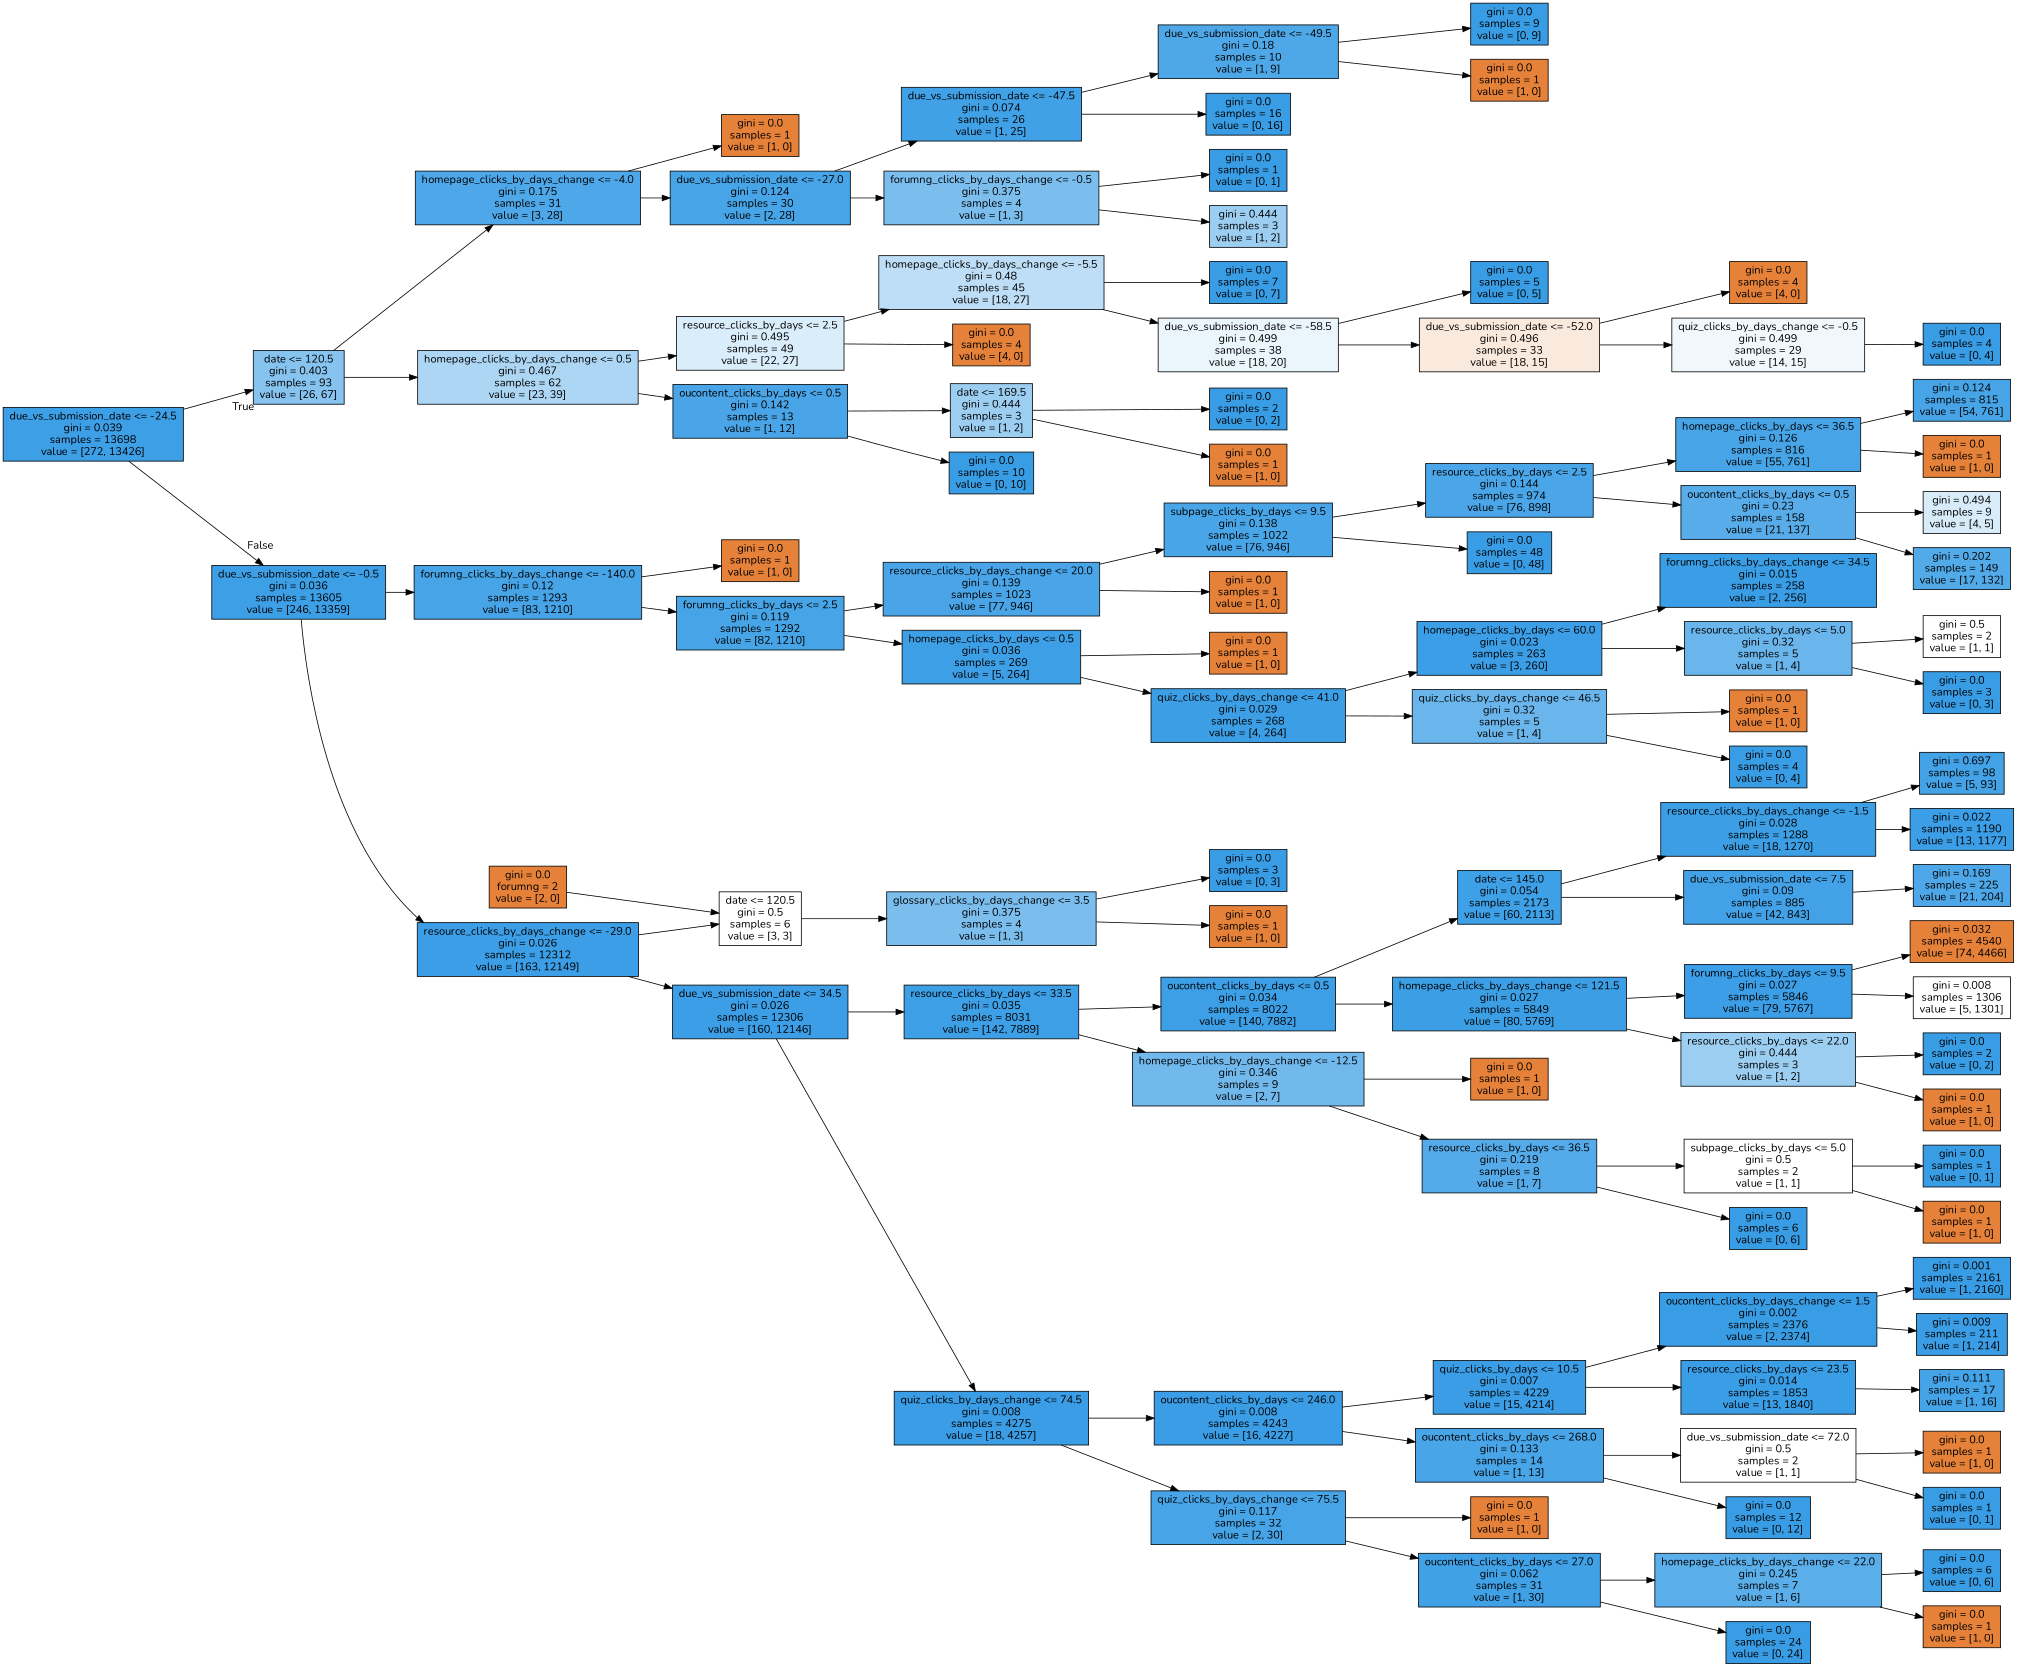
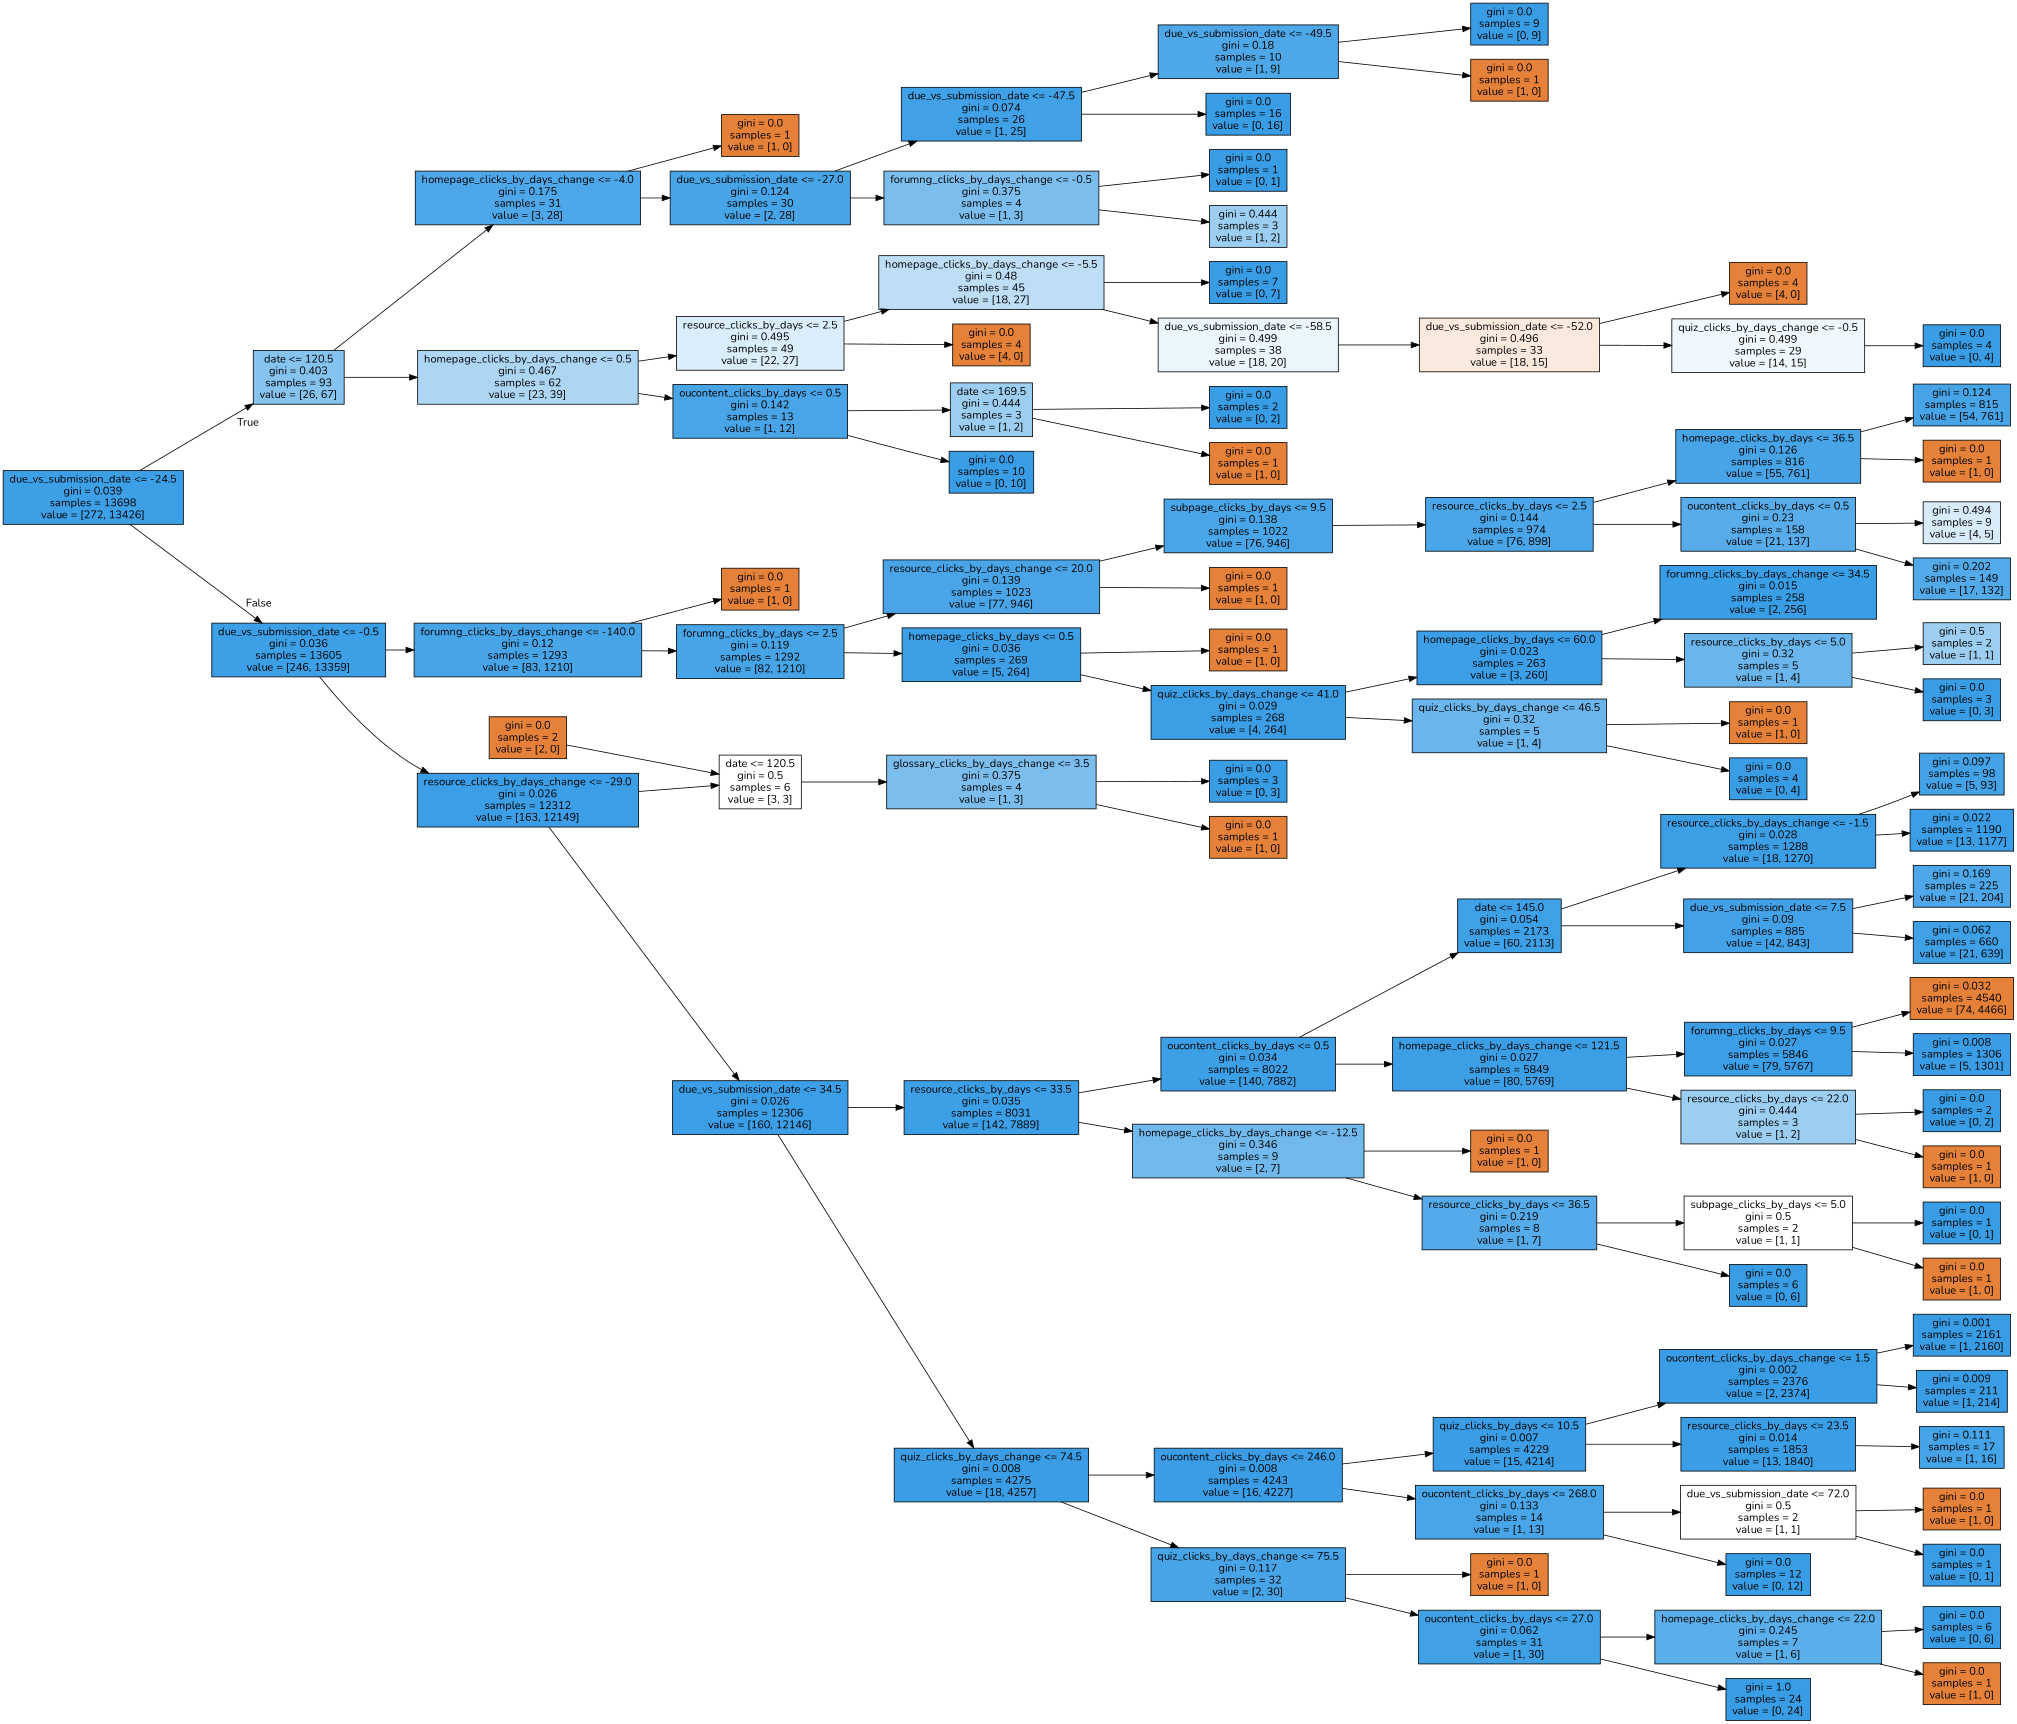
(1509, 283) -> none
(1509, 553) -> none
(1962, 637) -> (1962, 644)
(1962, 773) -> (1962, 774)
(528, 887) -> (528, 738)
none -> (1962, 942)
(1962, 998) -> (1962, 1055)
(1768, 1643) -> (1768, 1699)
